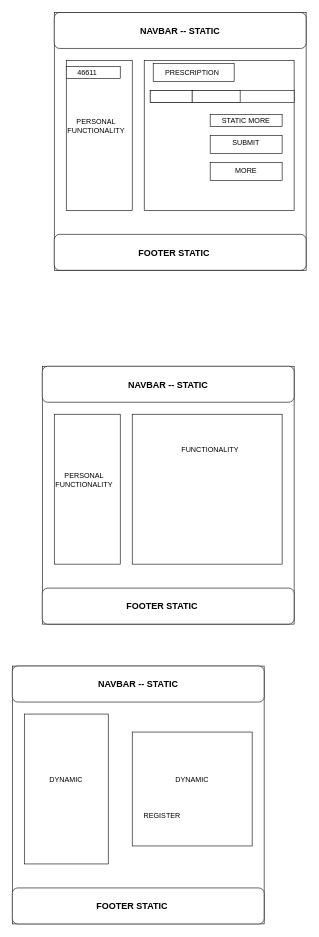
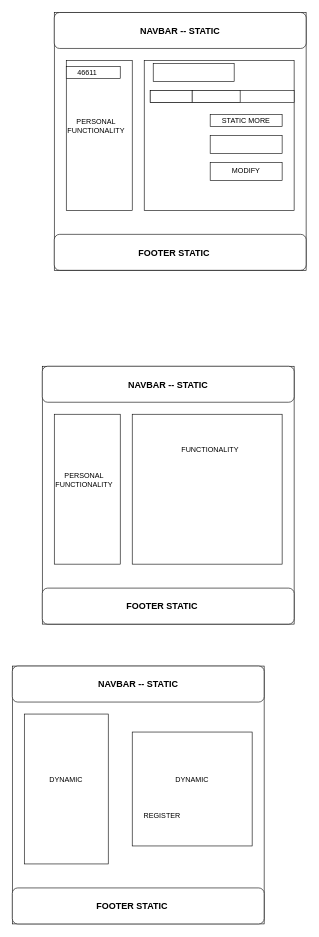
(192, 72) -> none
(246, 143) -> none
(246, 171) -> (246, 171)
